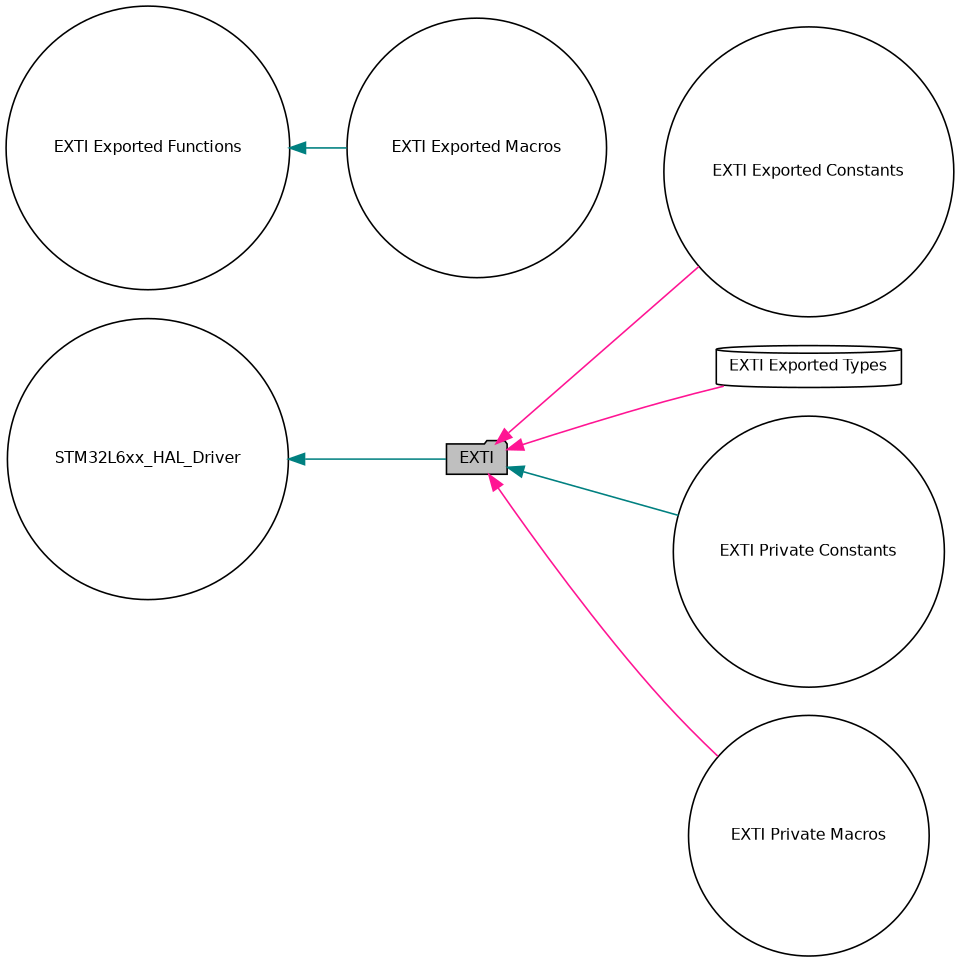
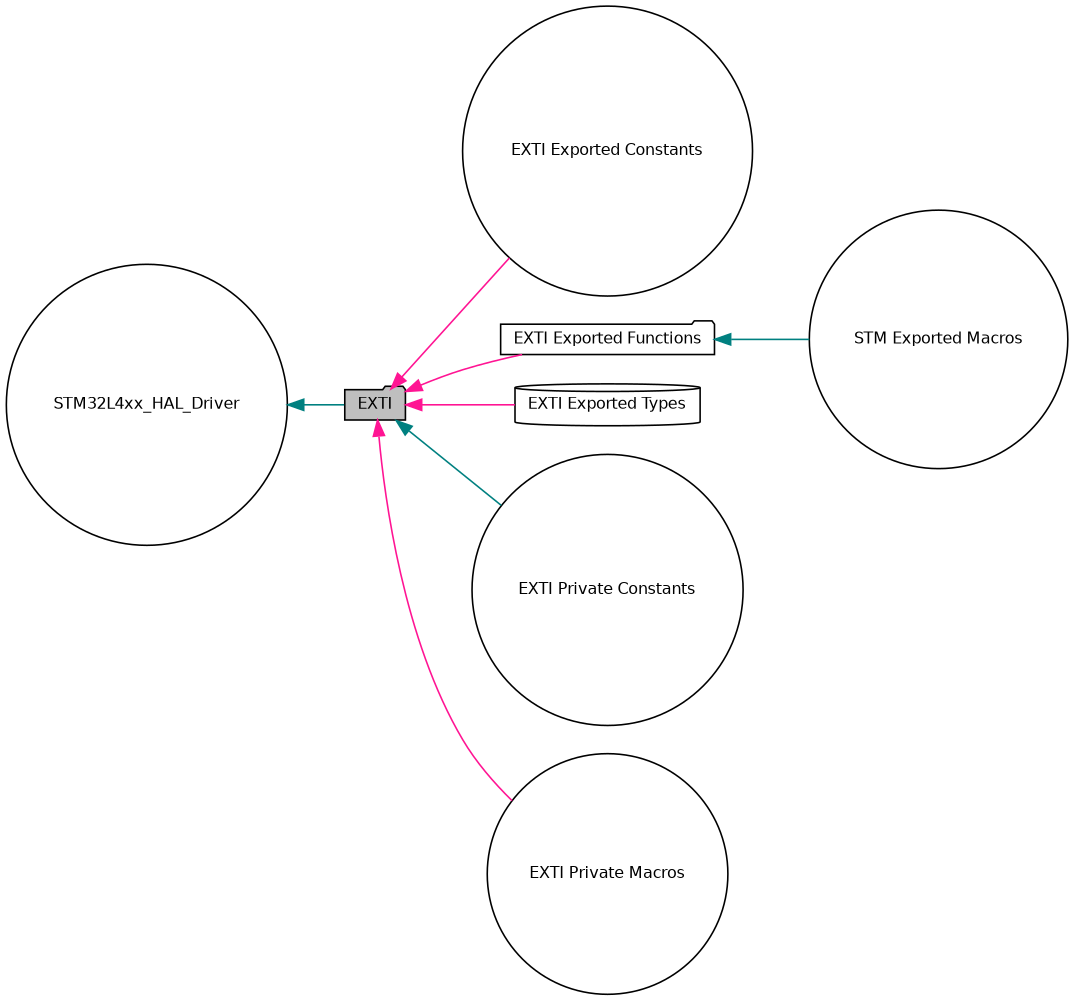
(148, 148) -> (608, 339)
(477, 148) -> (939, 339)
none -> (471, 367)
(148, 459) -> (147, 405)
